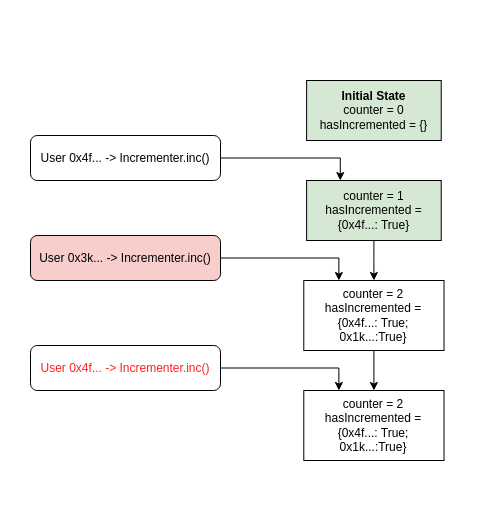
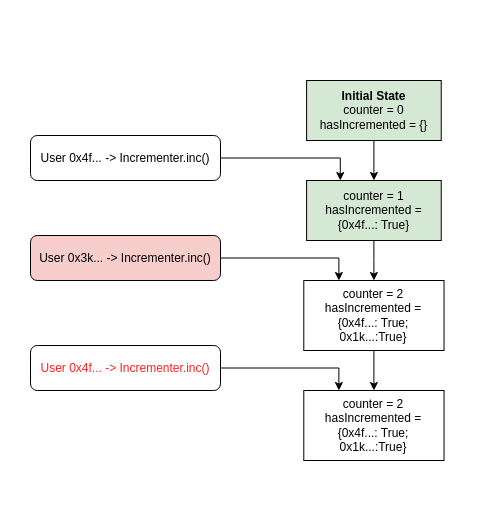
none -> (374, 157)
